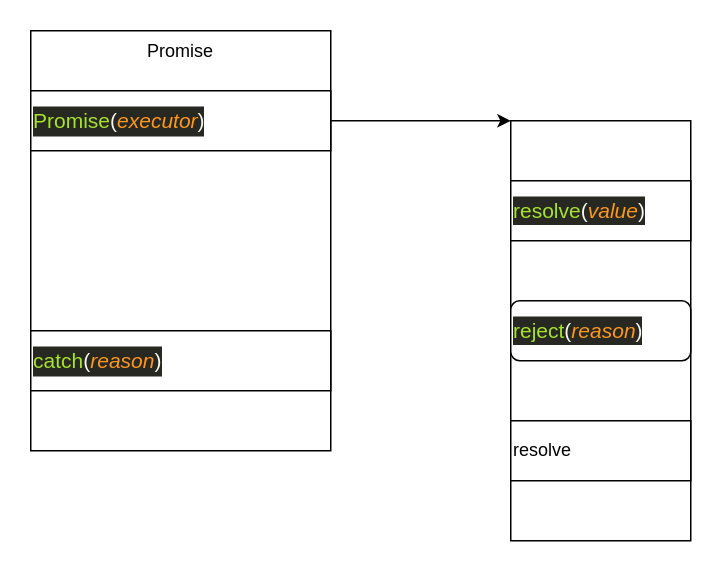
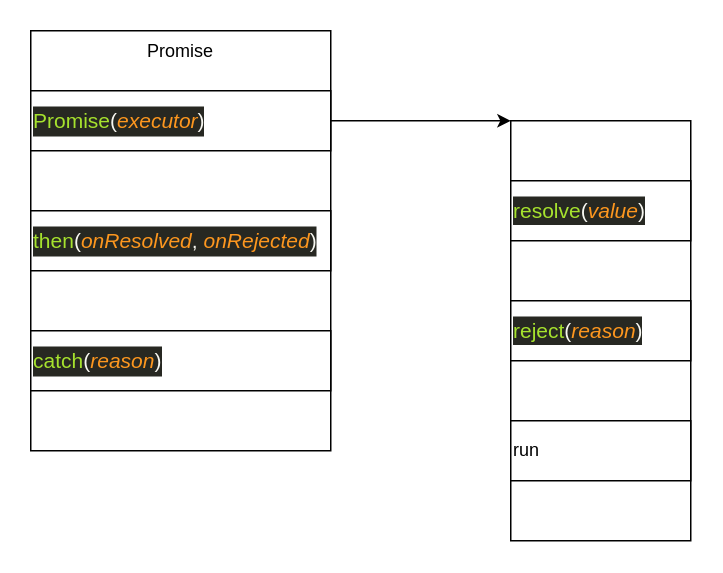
none -> (181, 241)
(601, 331) -> (601, 331)
(547, 451) -> (529, 451)
